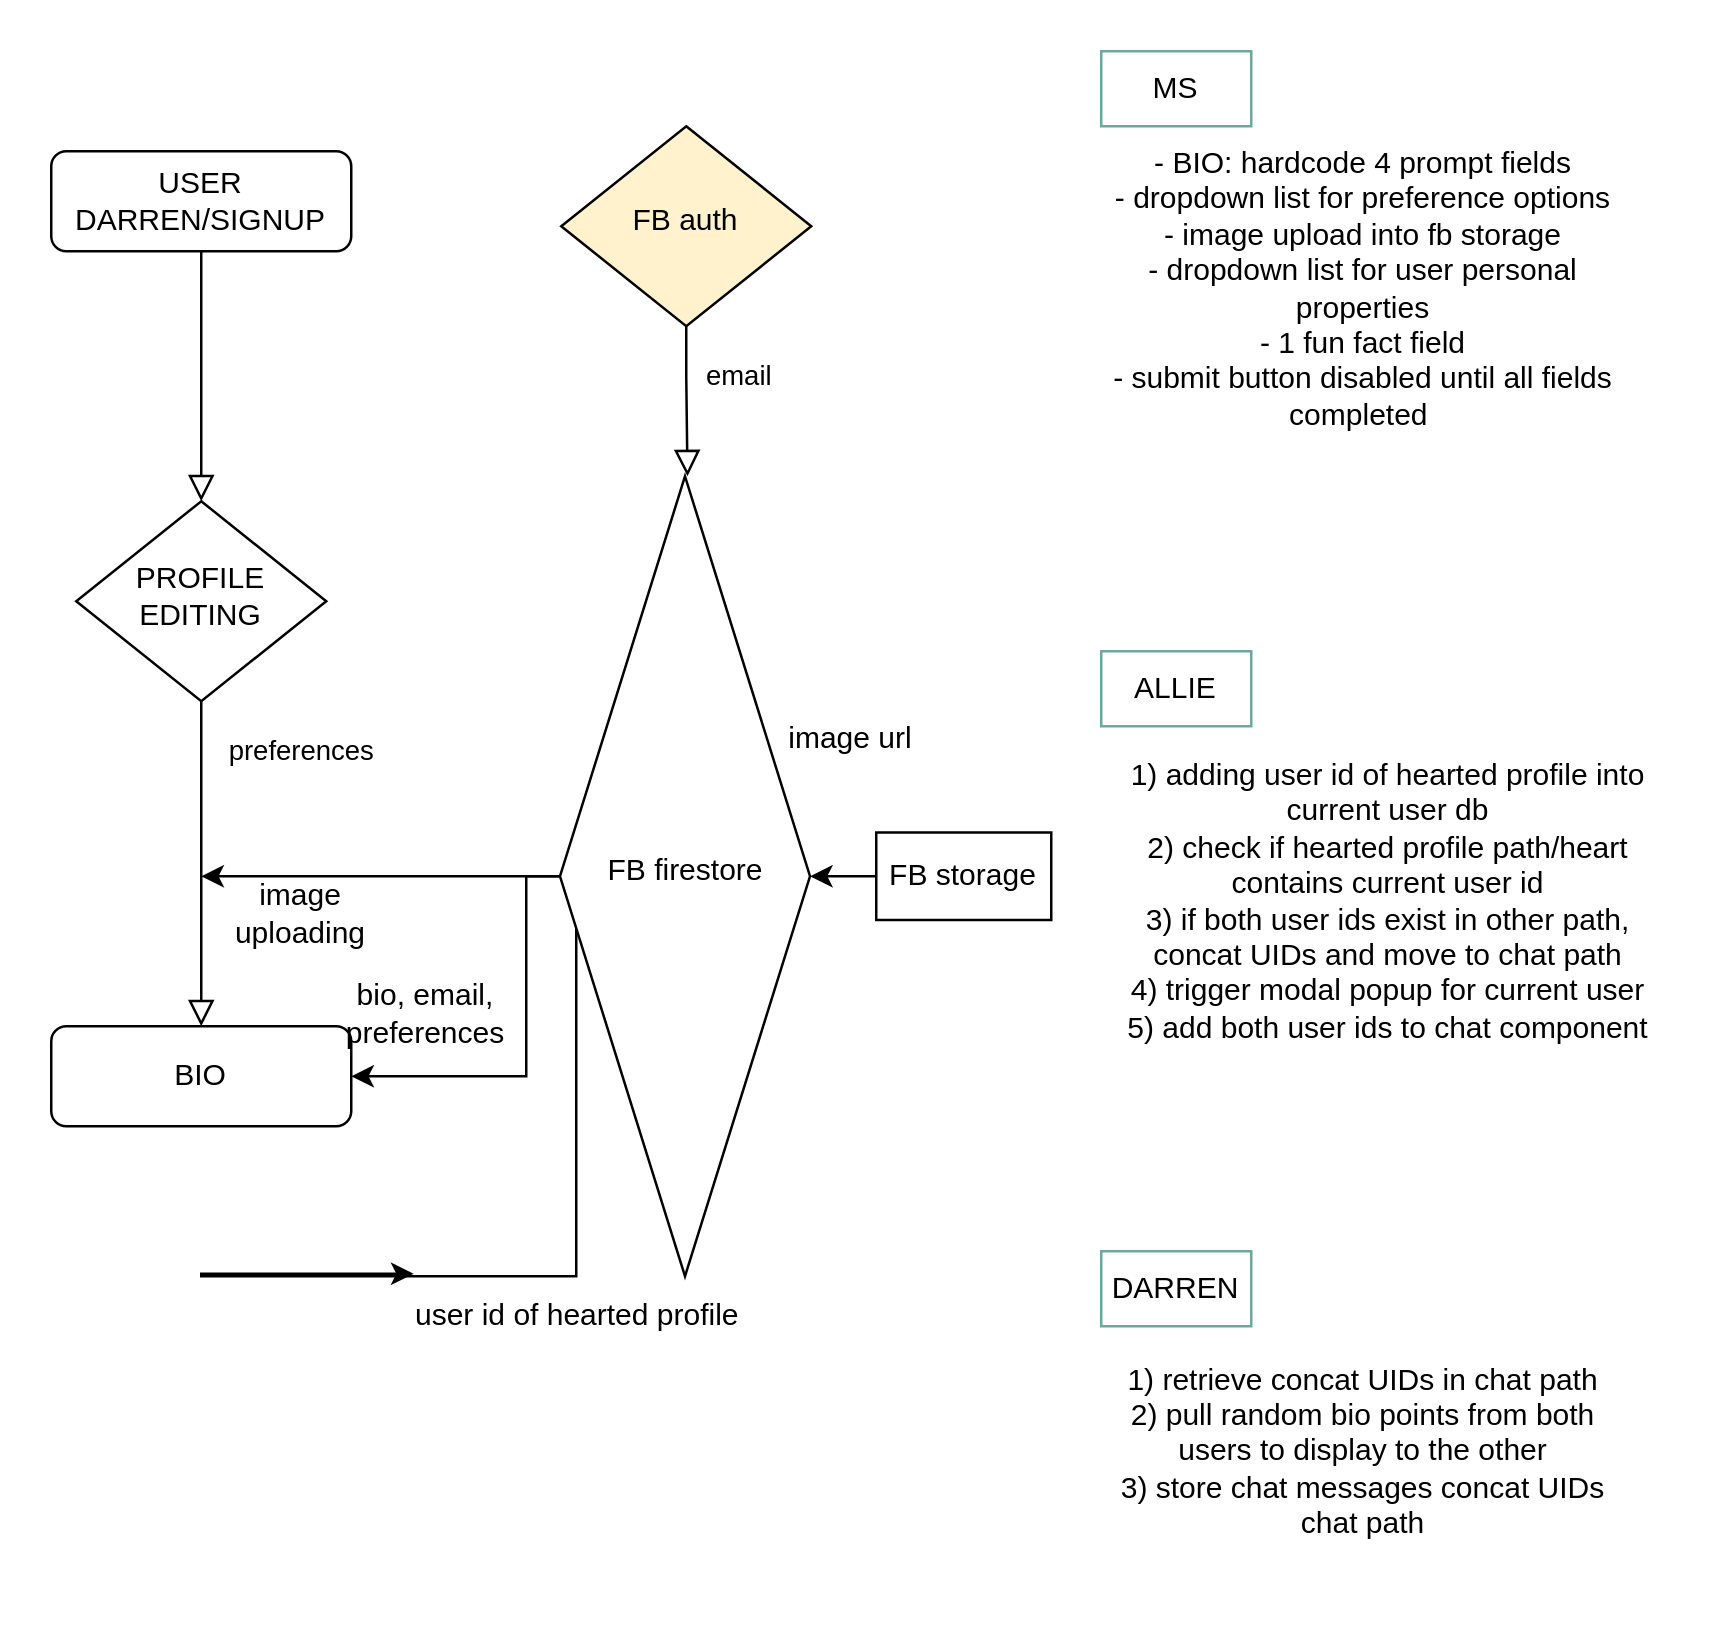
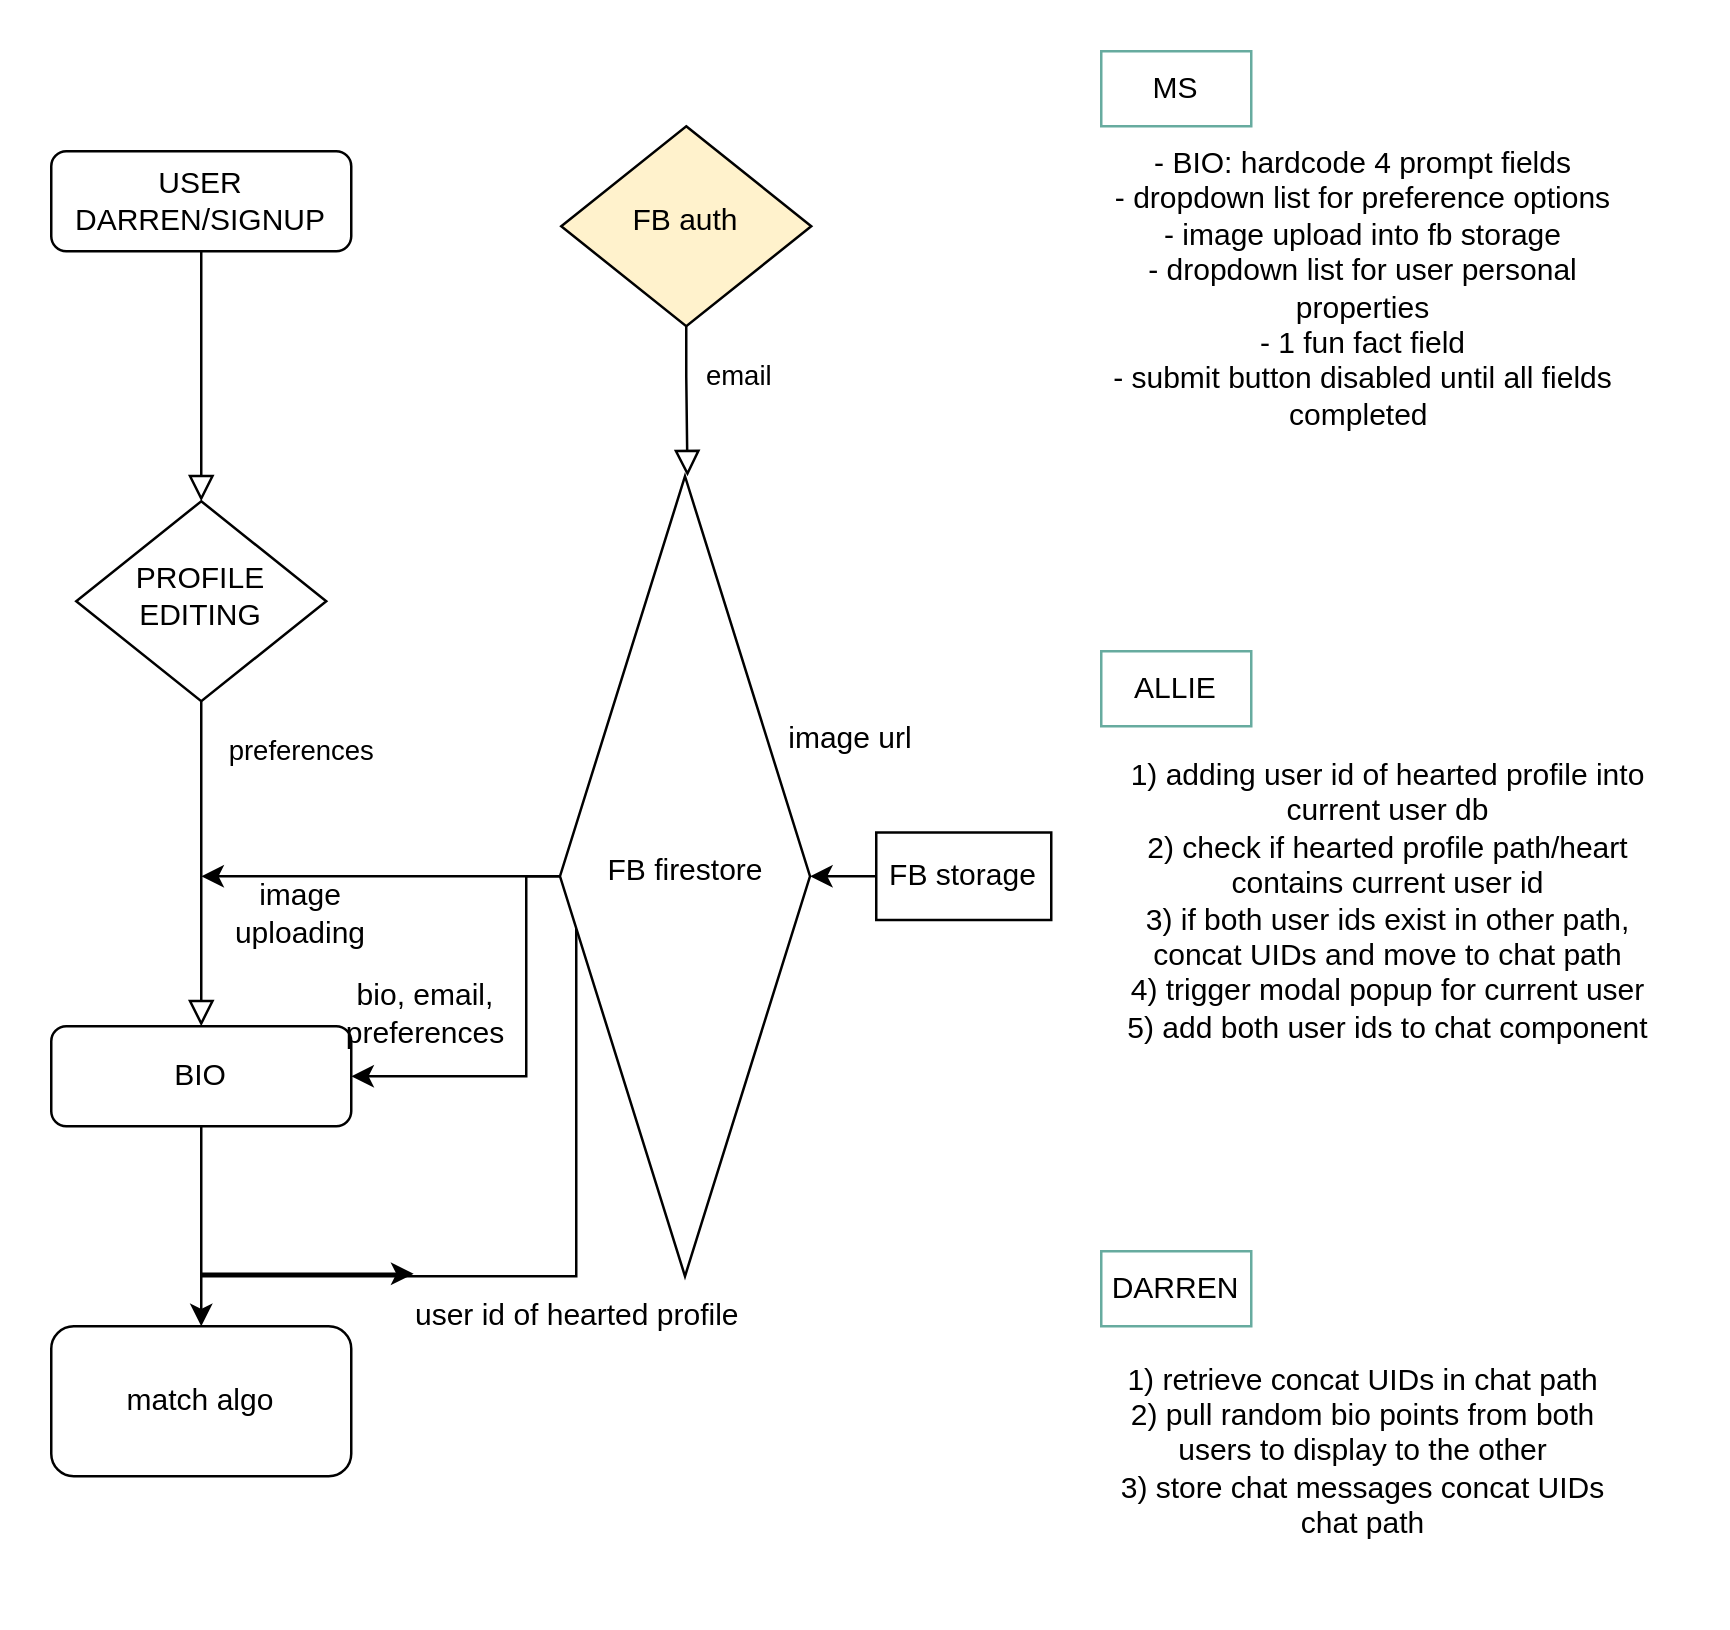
none -> (201, 1197)
none -> (201, 1401)
